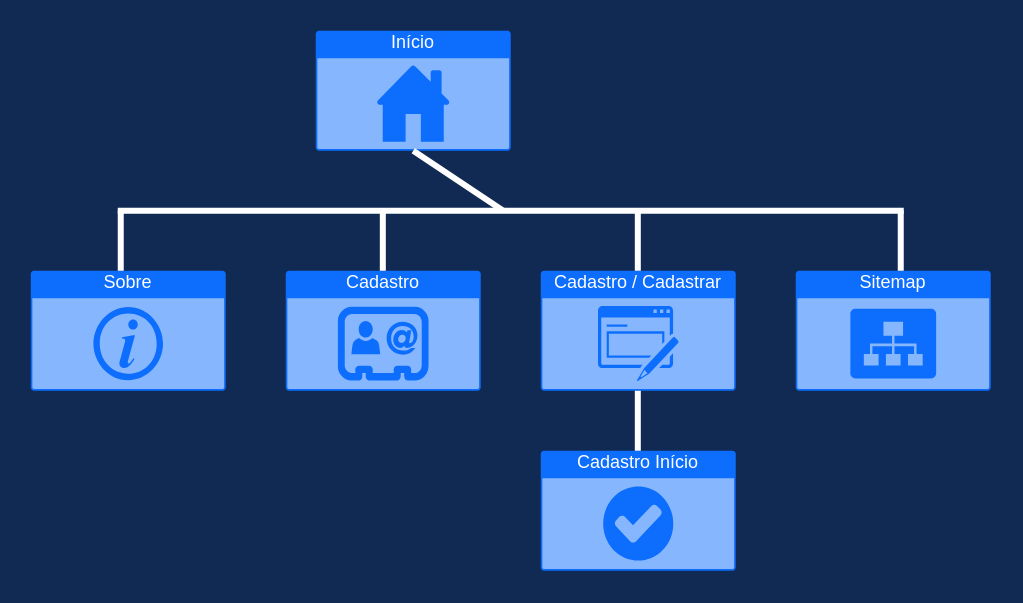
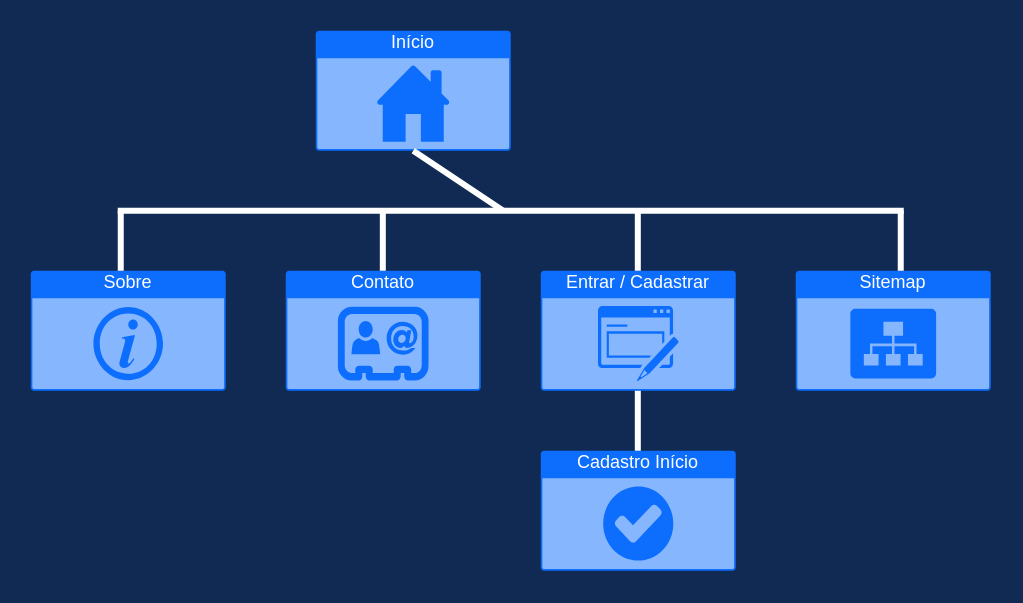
(383, 283) -> (383, 283)
(638, 294) -> (638, 283)
